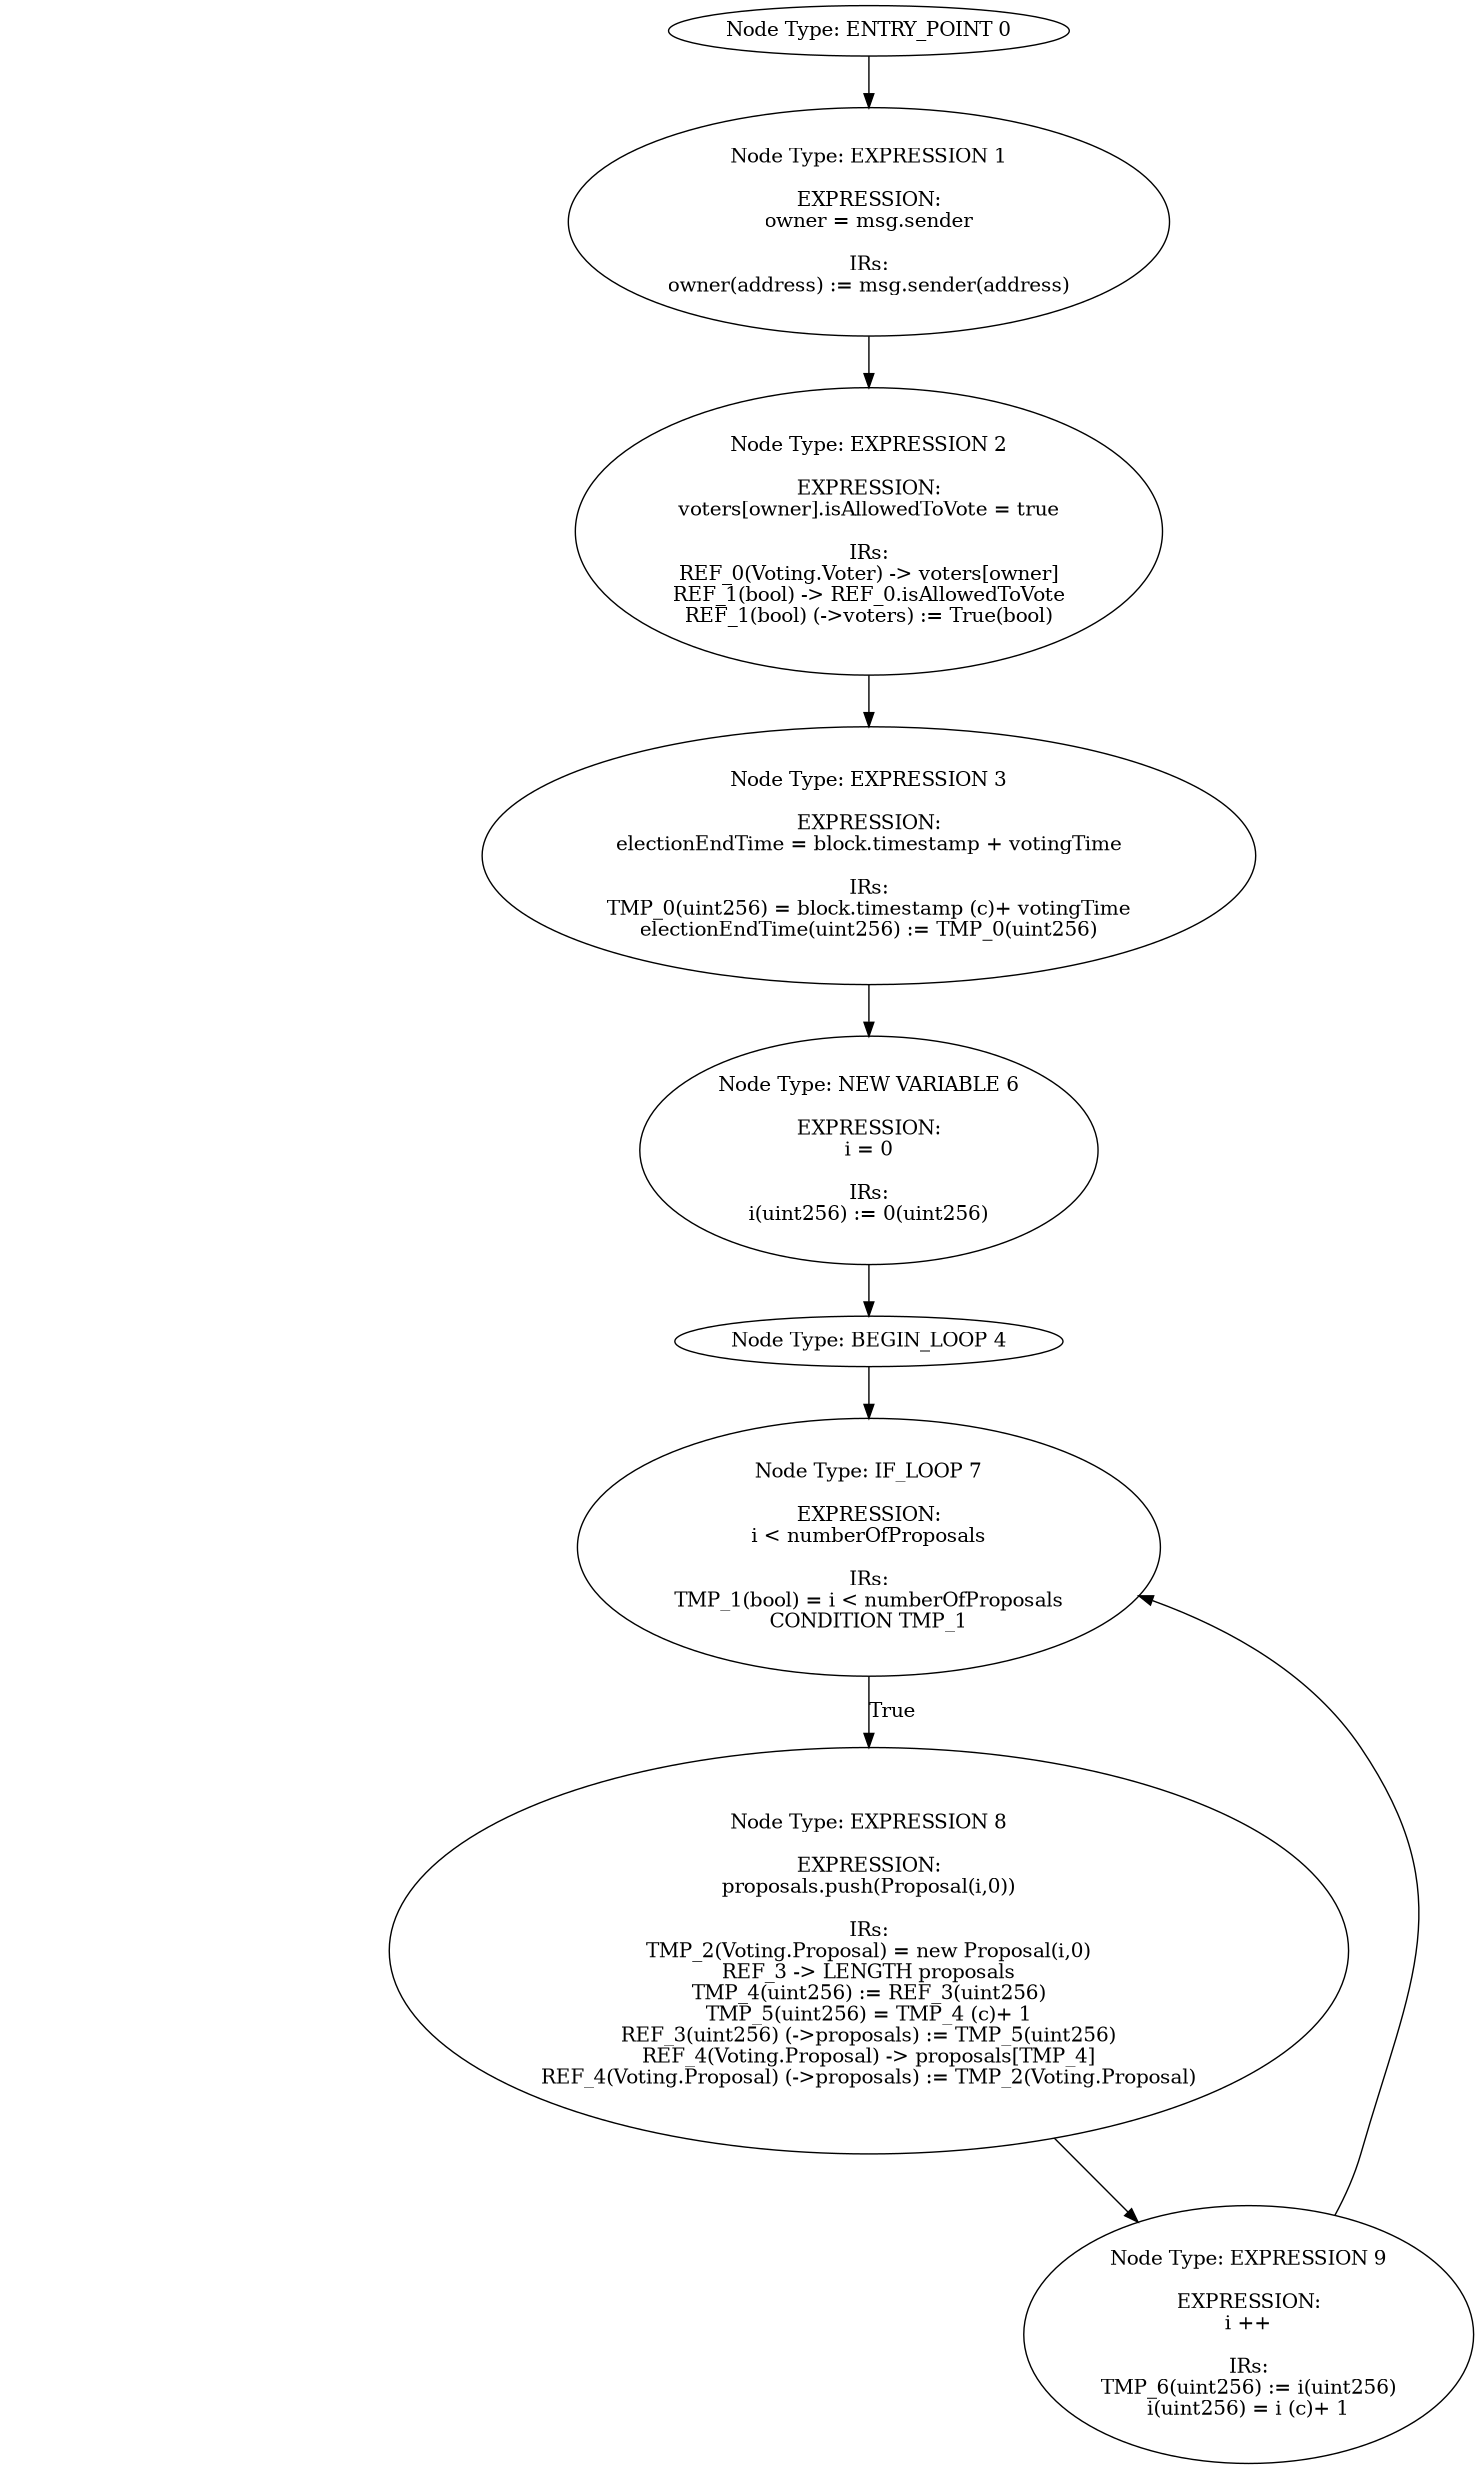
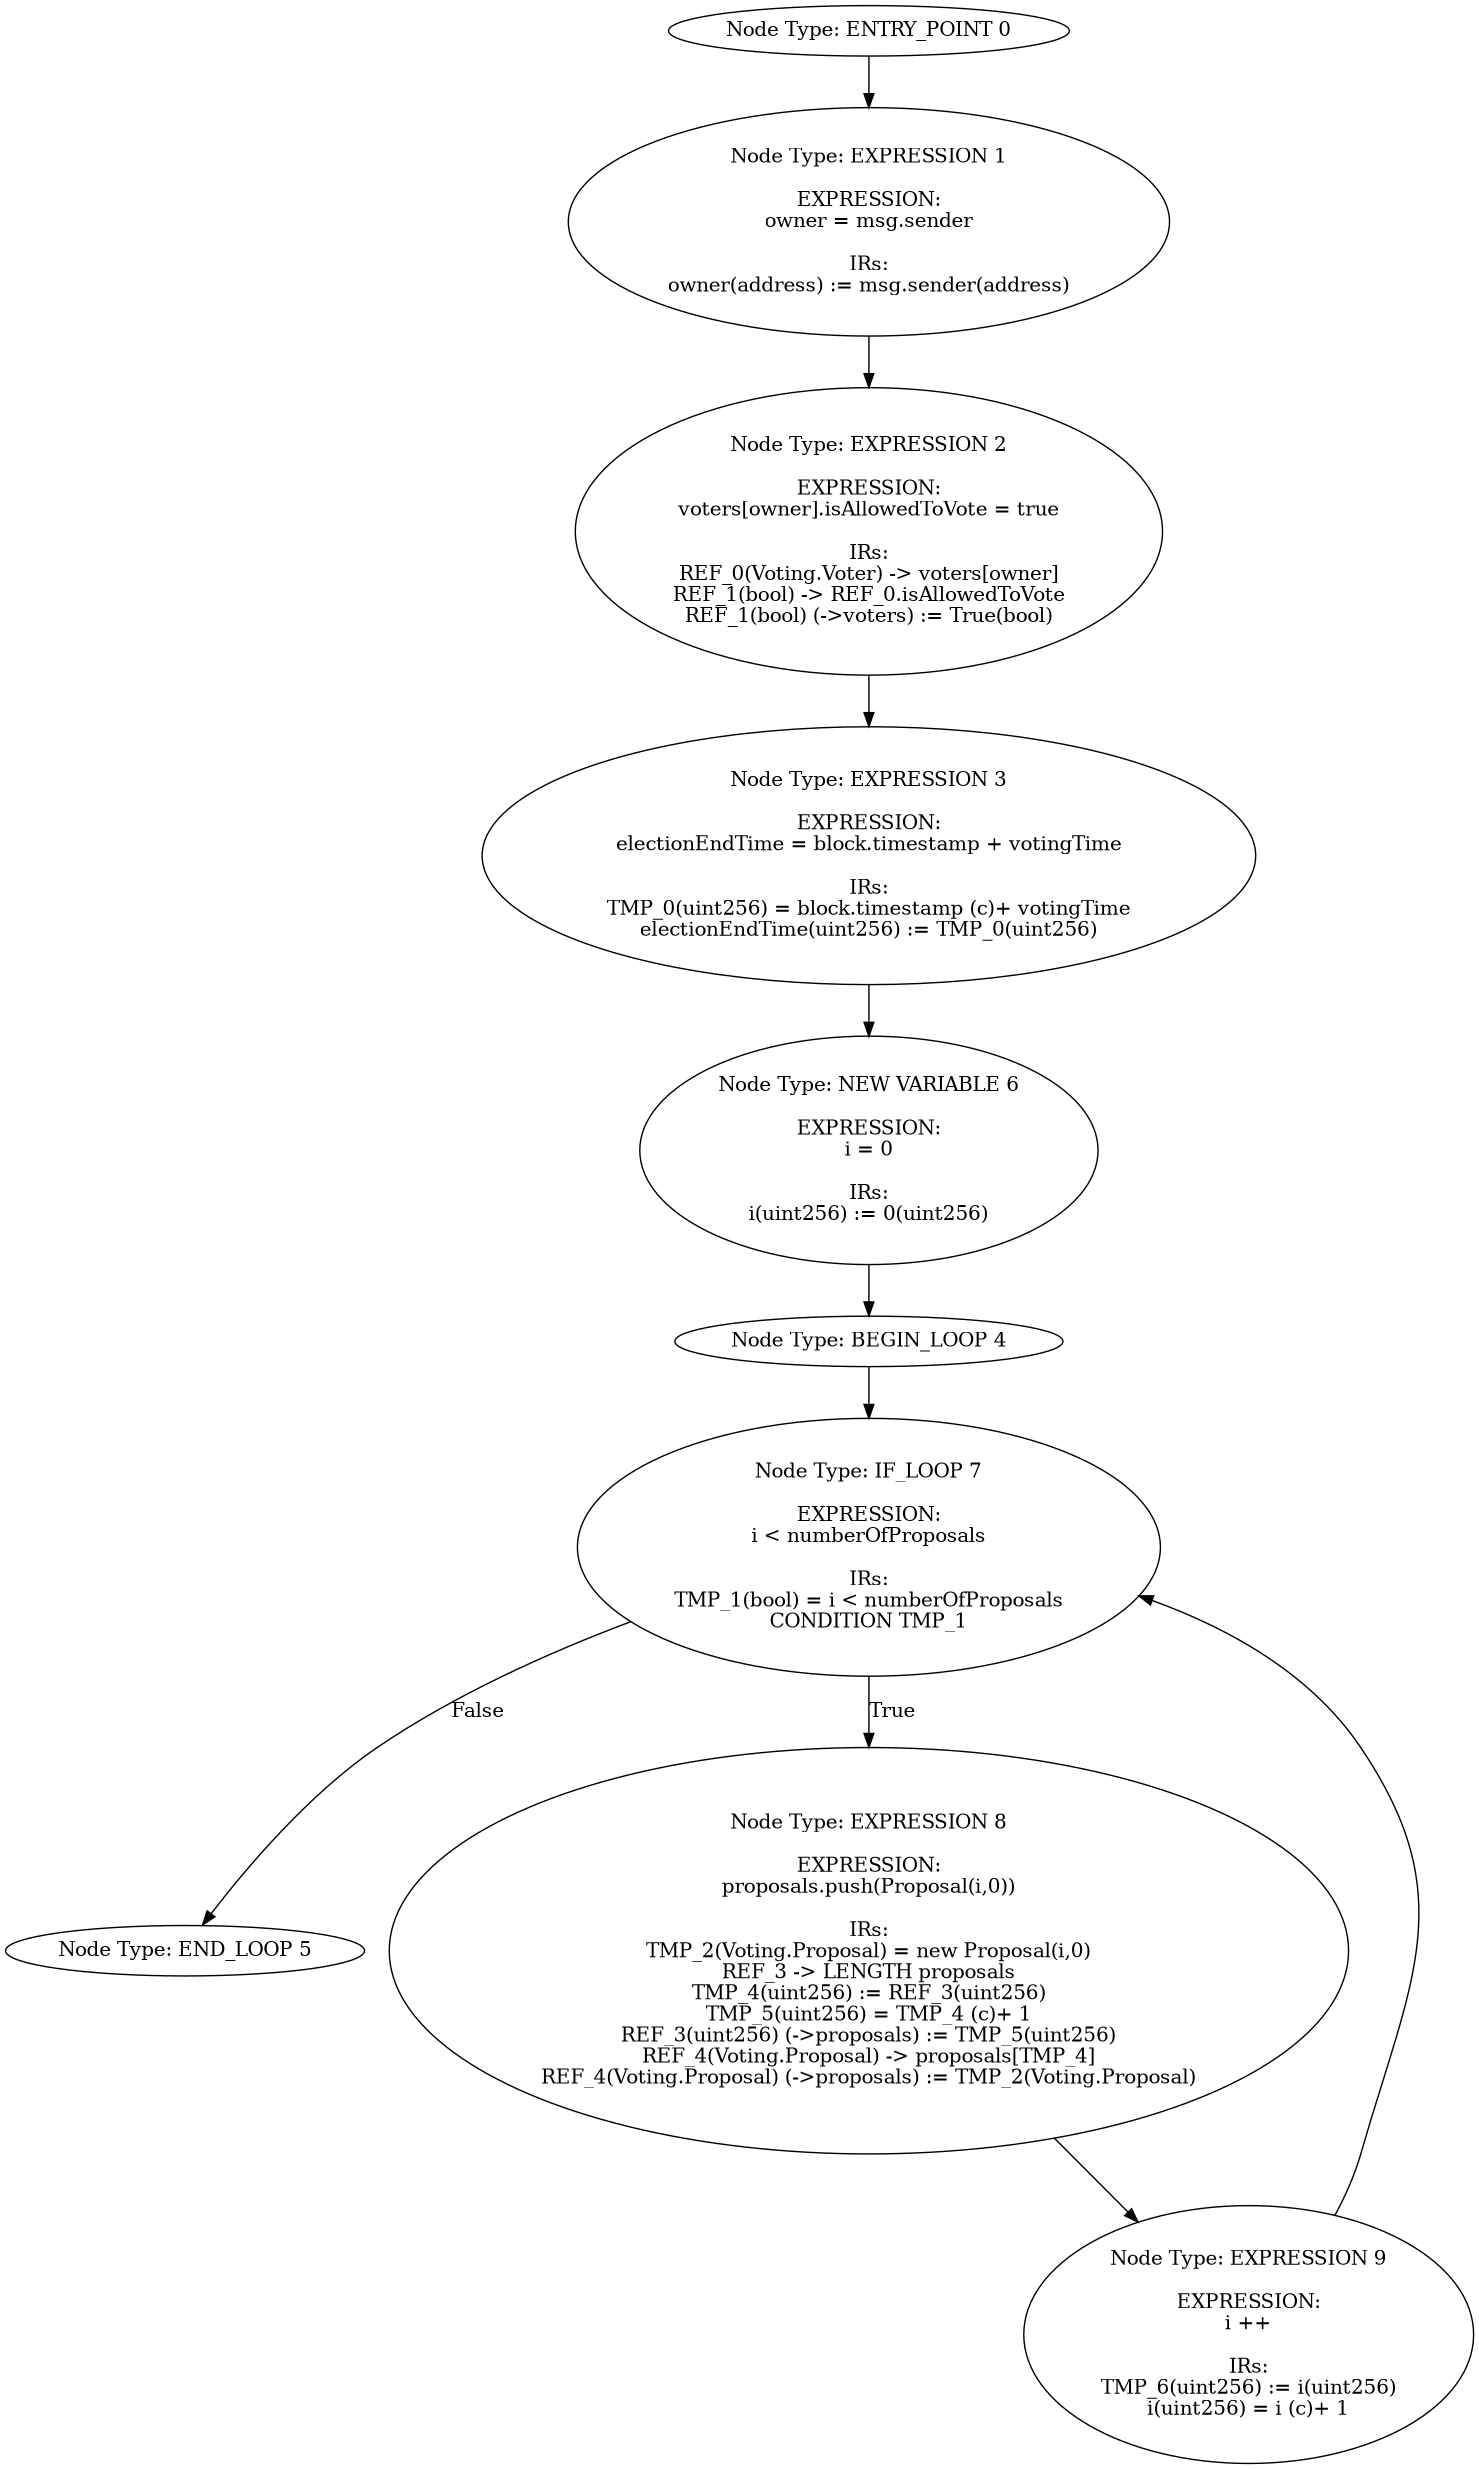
none -> (185, 1951)
